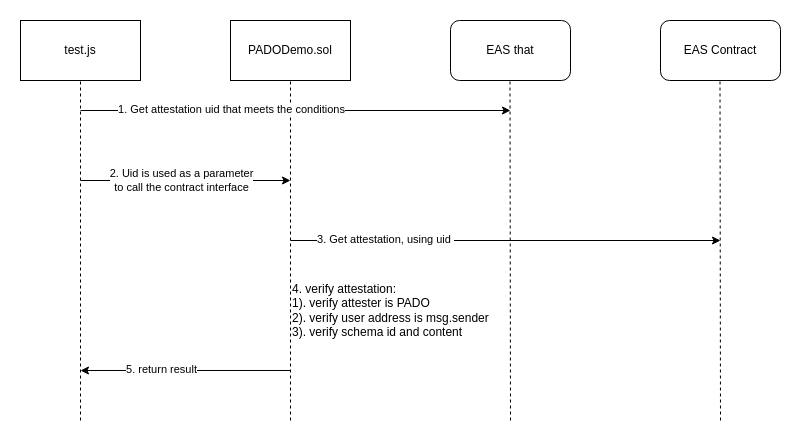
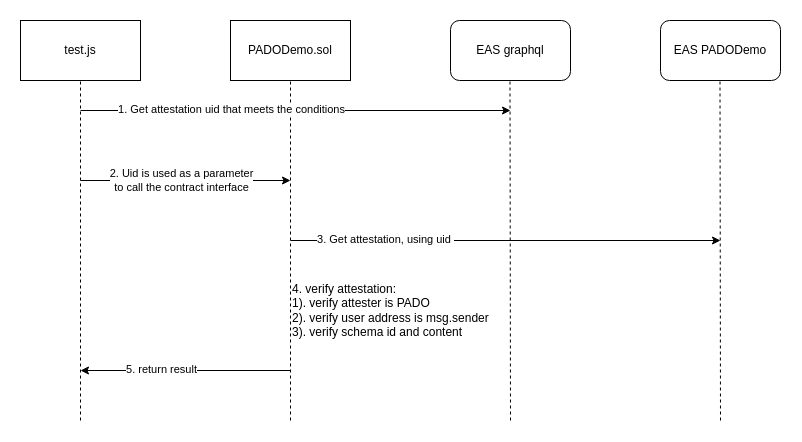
(511, 51) -> (511, 51)
(721, 51) -> (721, 51)
